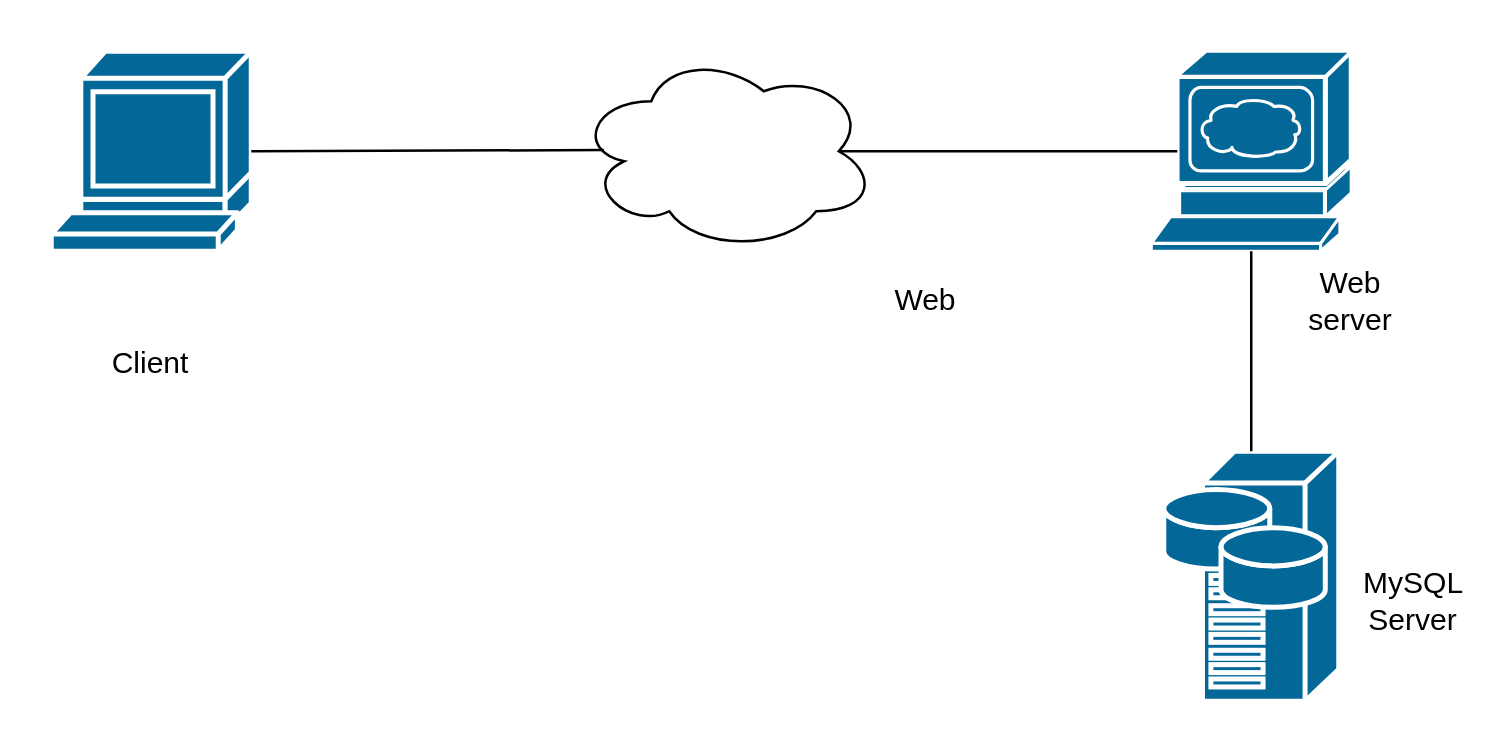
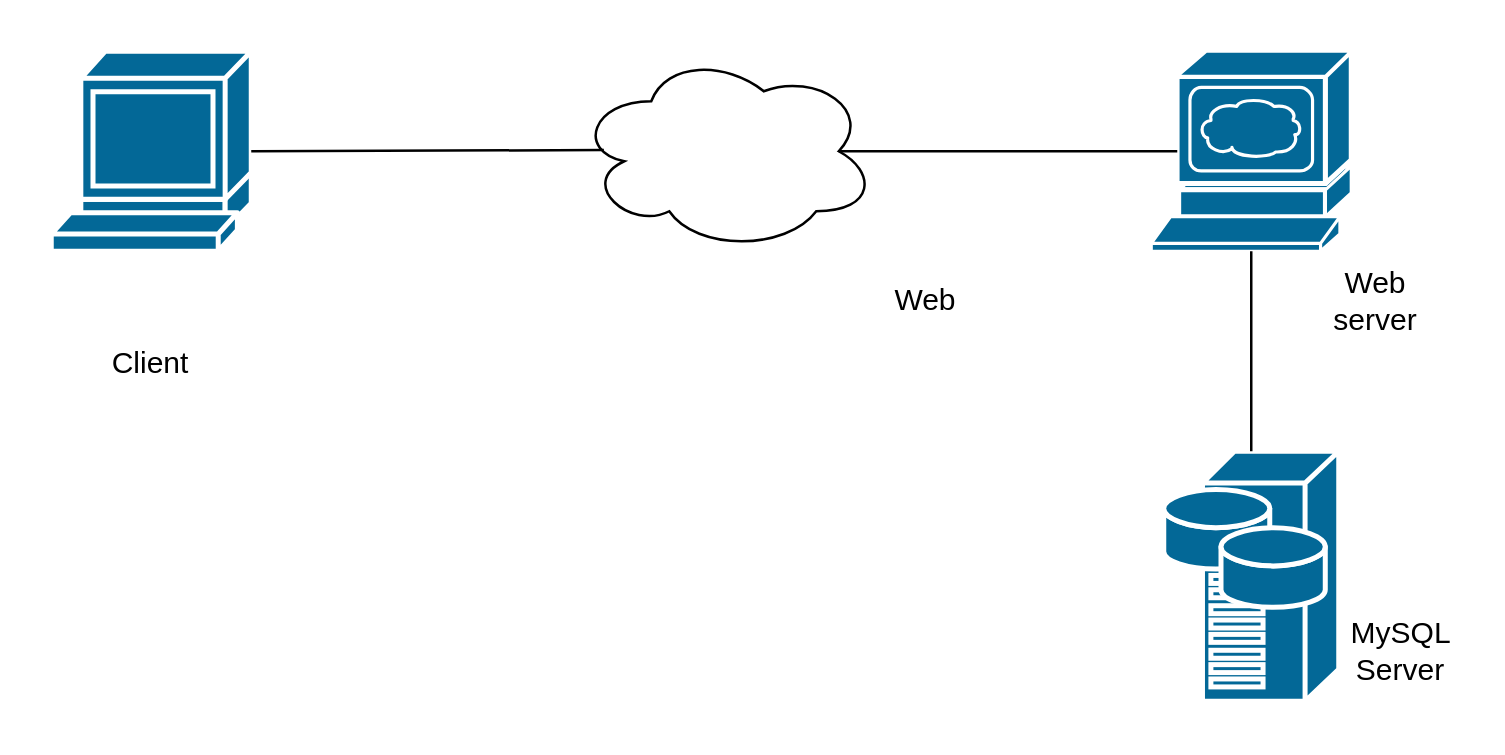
(1351, 301) -> (1376, 301)
(1414, 601) -> (1401, 651)
